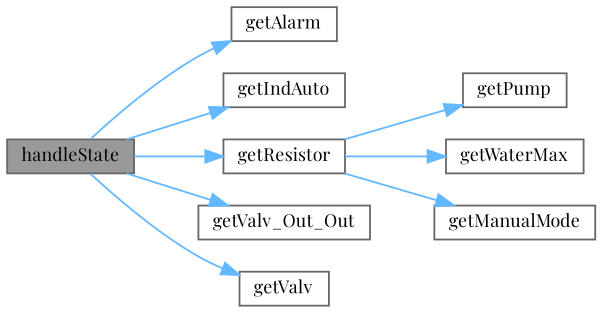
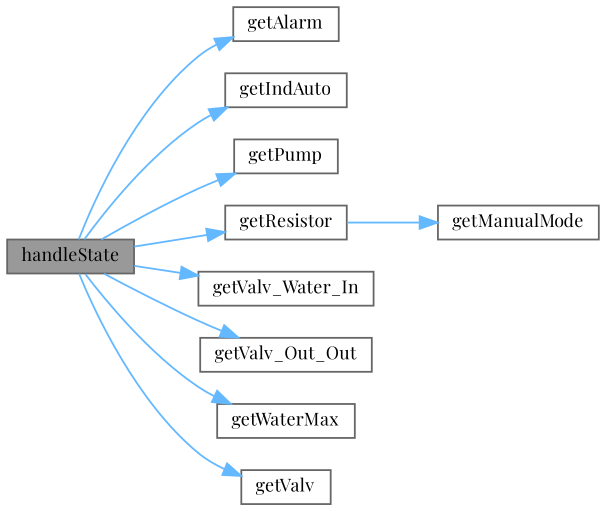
(395, 125) -> (159, 208)
(386, 156) -> (144, 341)
none -> (286, 289)
